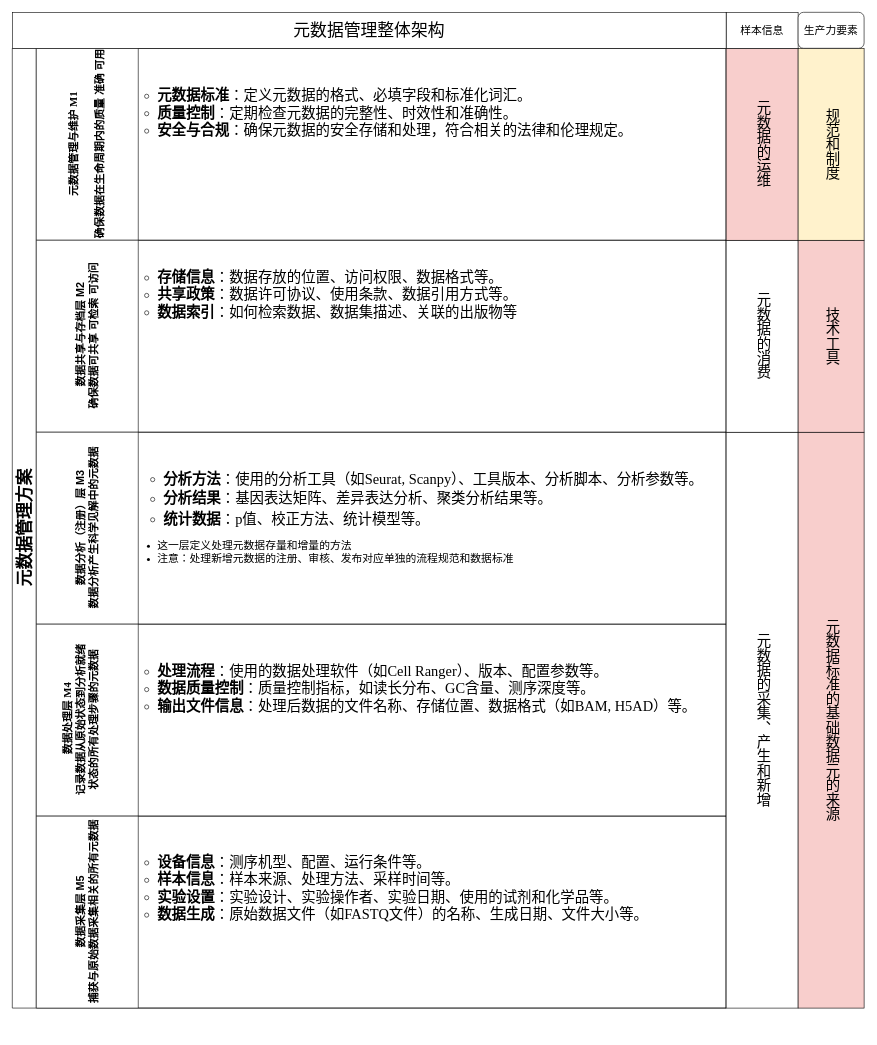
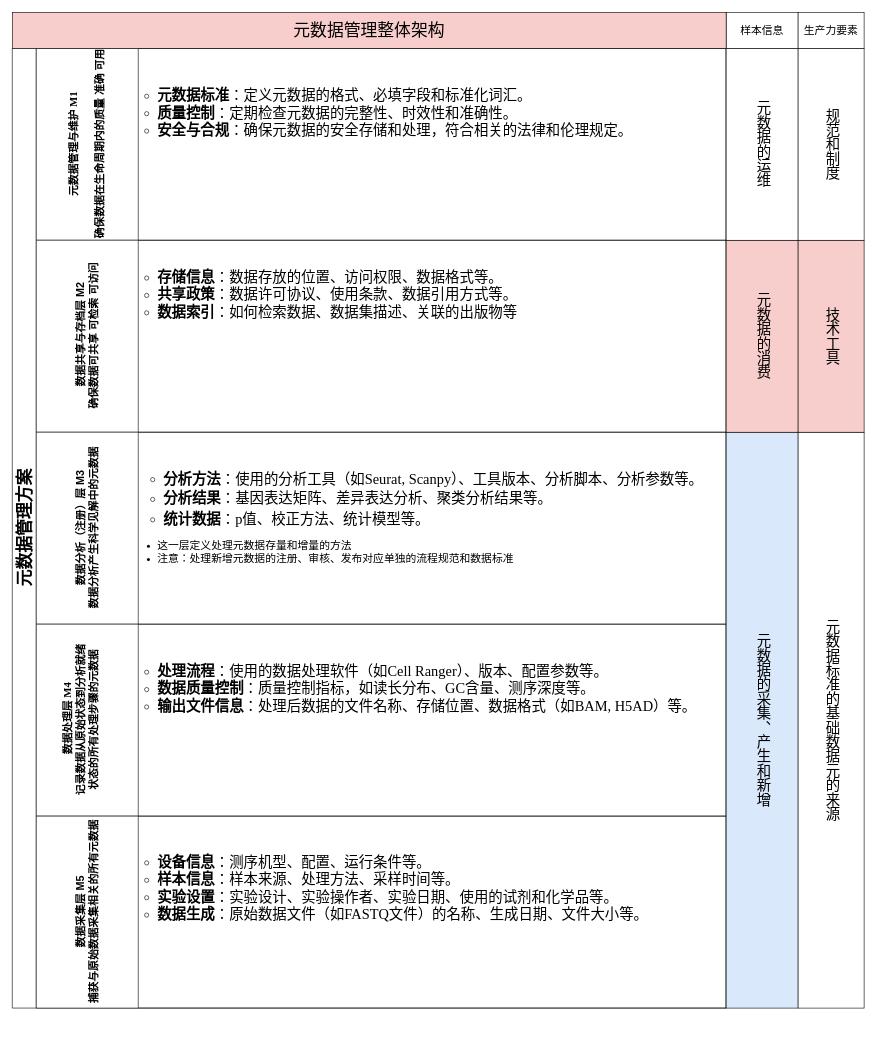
(369, 30) -> (369, 30)
(831, 30) -> (831, 30)
(762, 144) -> (762, 144)
(831, 144) -> (831, 144)
(762, 336) -> (762, 336)
(762, 720) -> (762, 720)
(831, 720) -> (831, 720)
